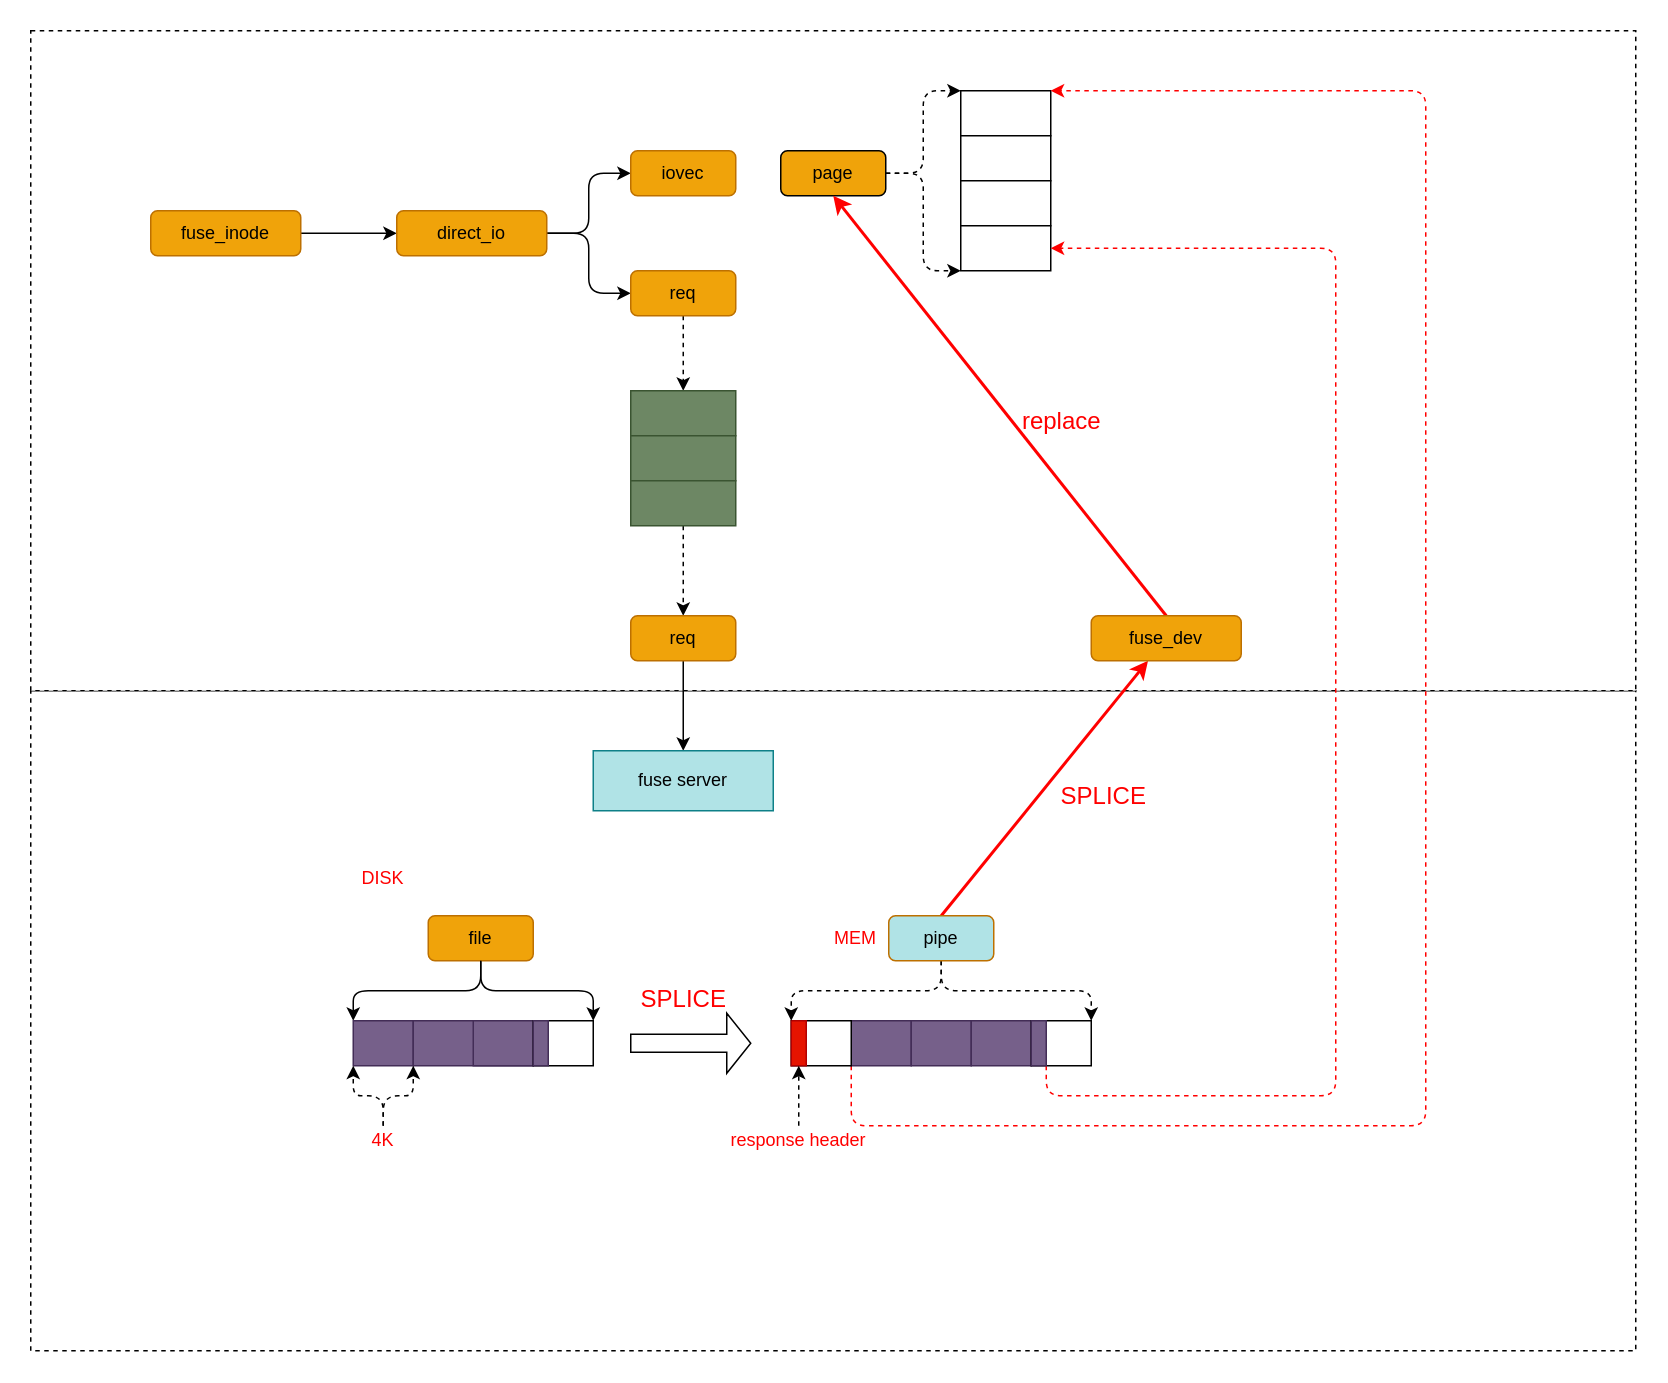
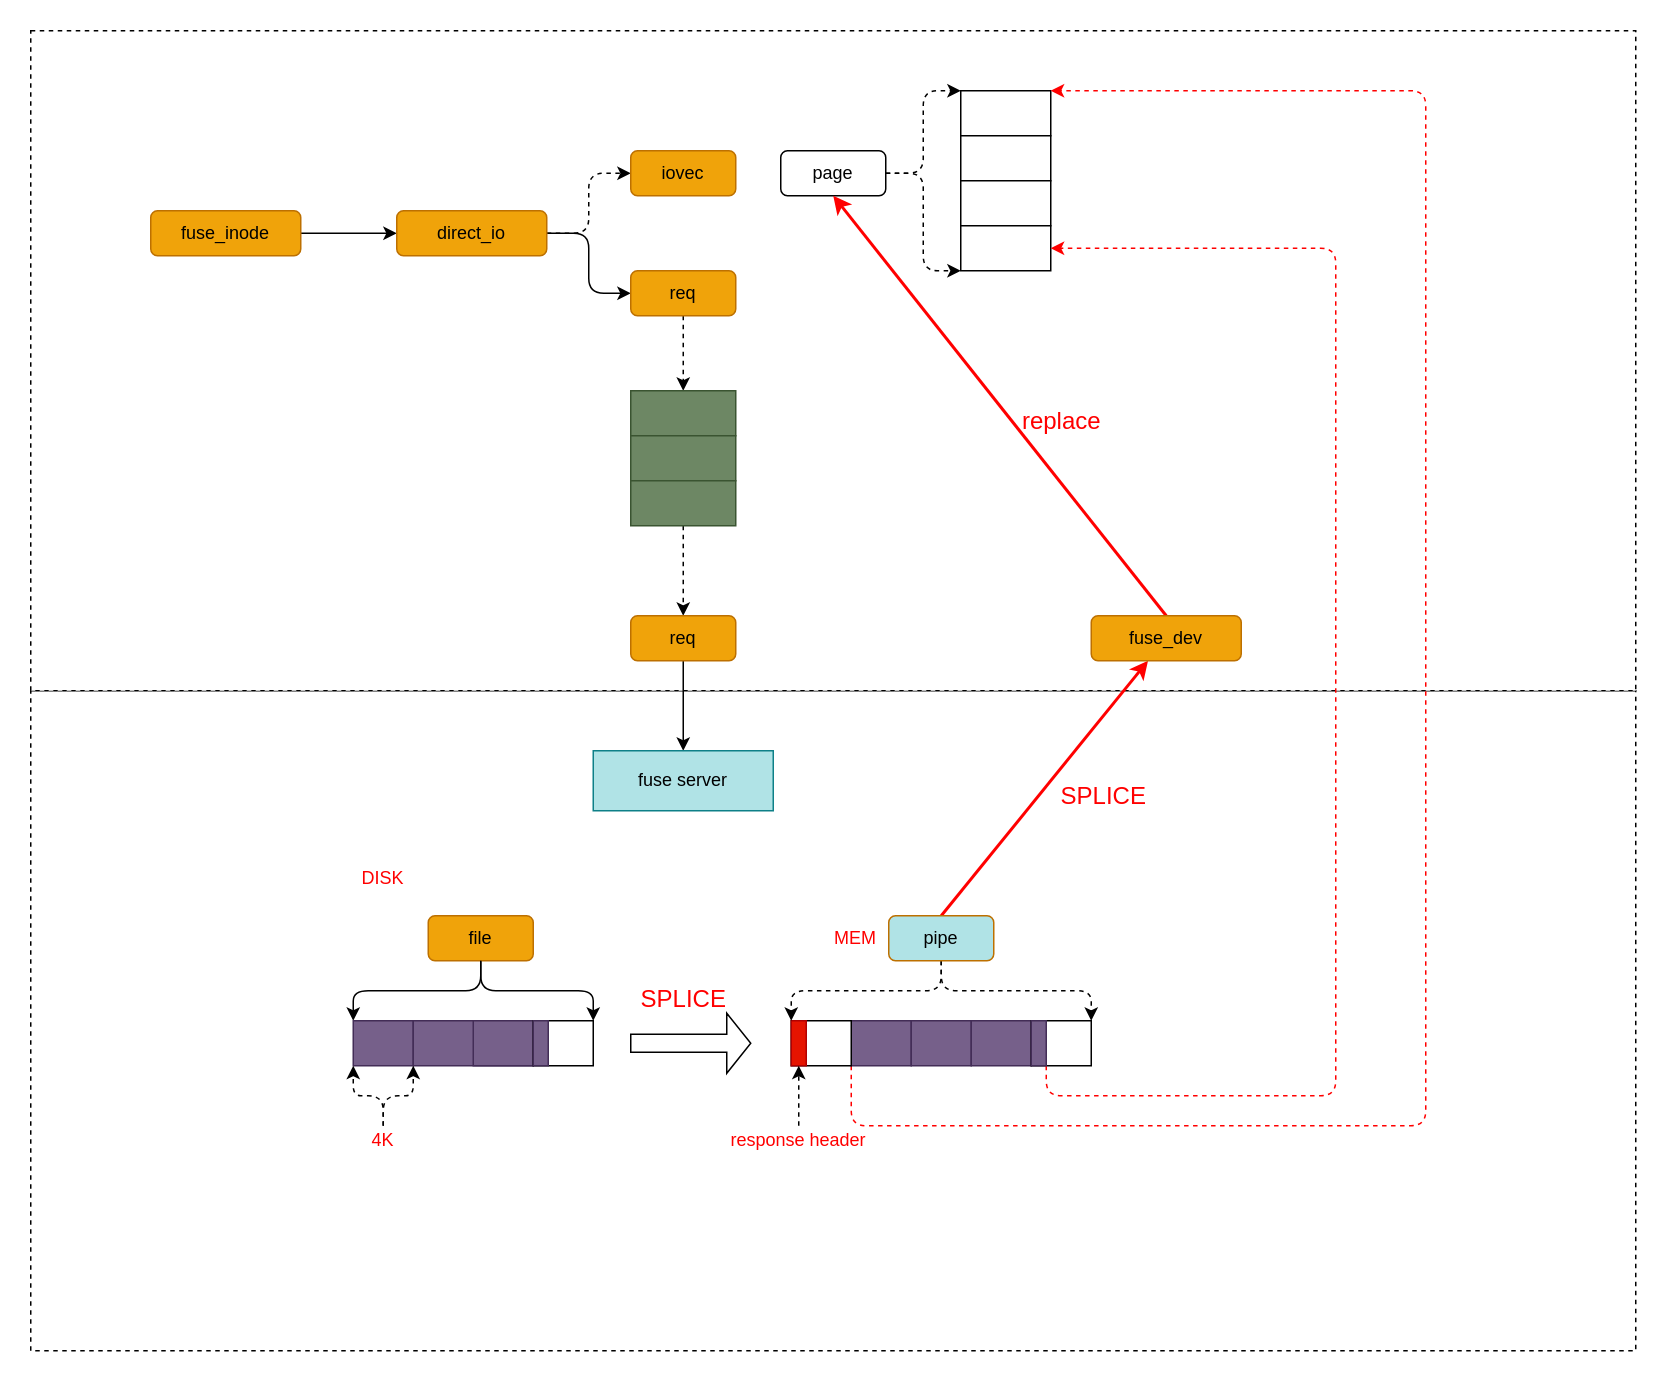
(833, 173) -> (833, 173)
(589, 194) -> (589, 194)
